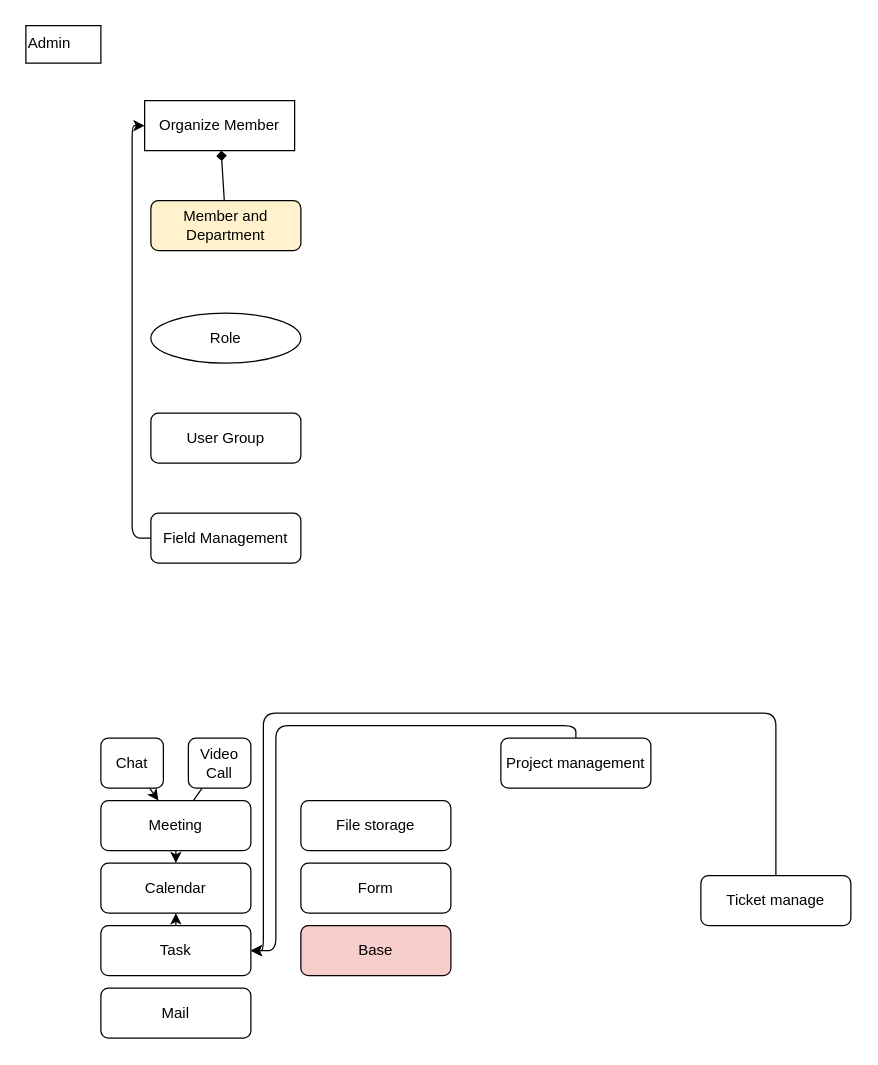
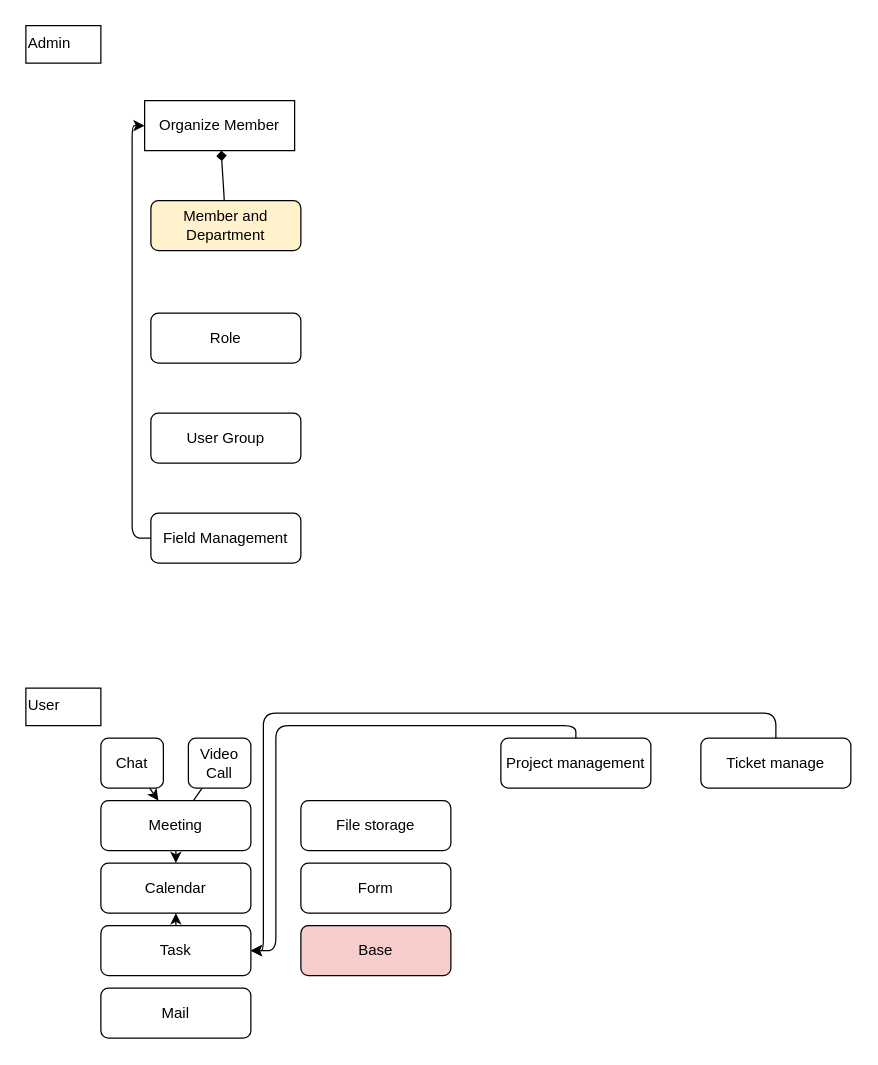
(226, 338) -> (226, 338)
none -> (63, 707)
(776, 901) -> (776, 763)
